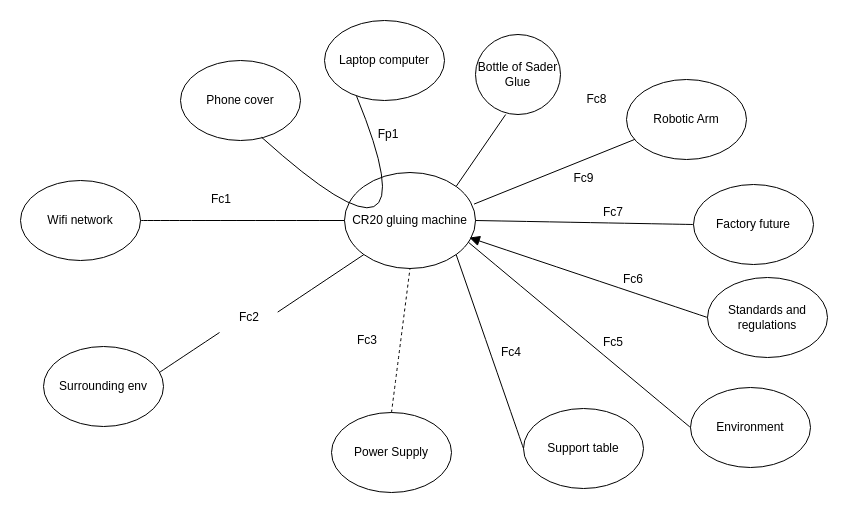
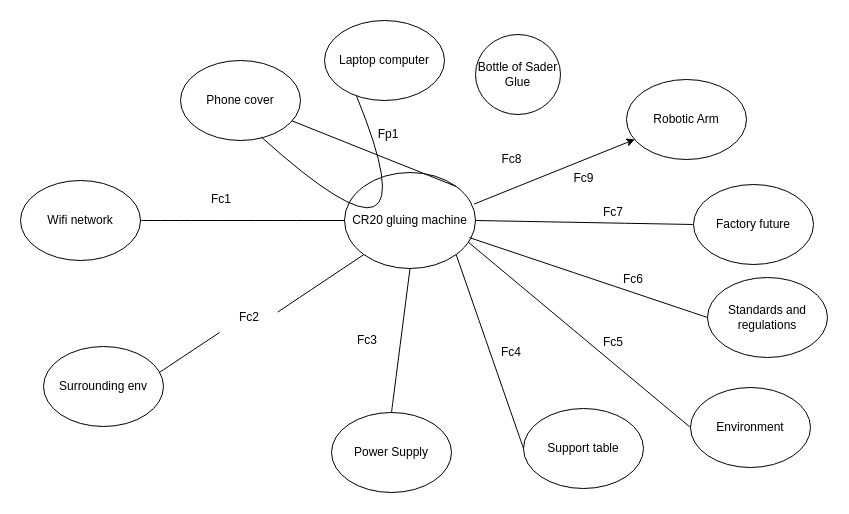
(597, 100) -> (512, 160)
(629, 142) -> (627, 142)
(481, 151) -> (374, 154)
(480, 241) -> (475, 240)
(401, 339) -> (401, 339)
